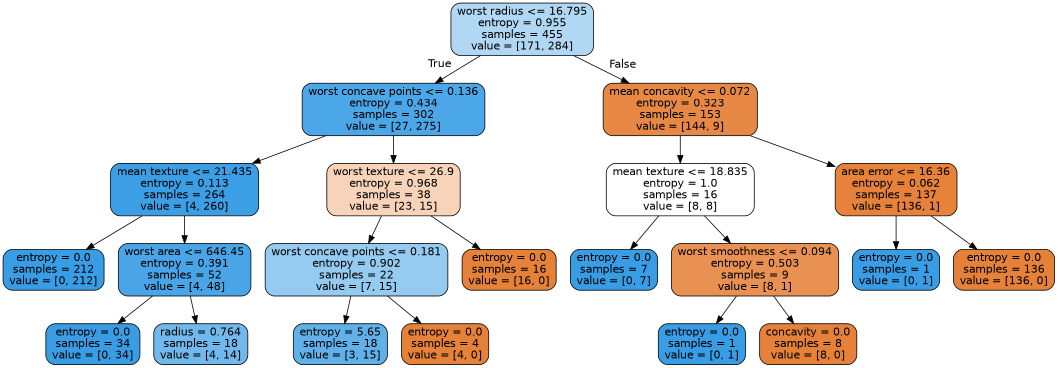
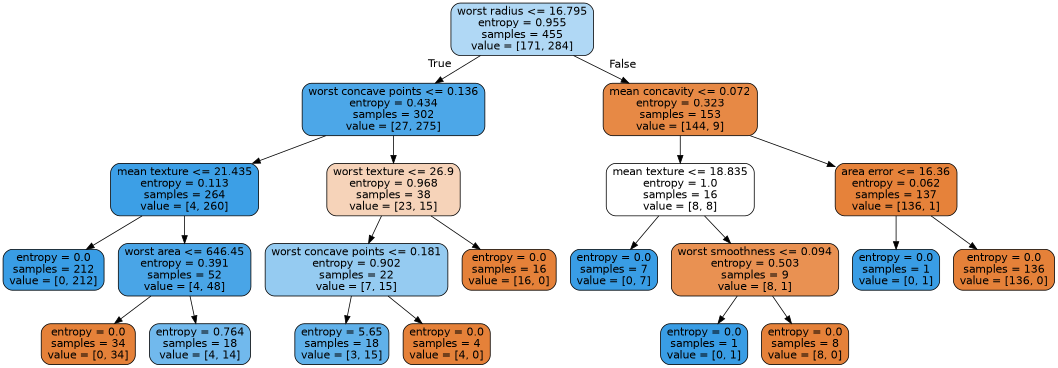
(93, 344) -> (88, 344)
(201, 344) -> (200, 344)
(808, 344) -> (805, 344)
